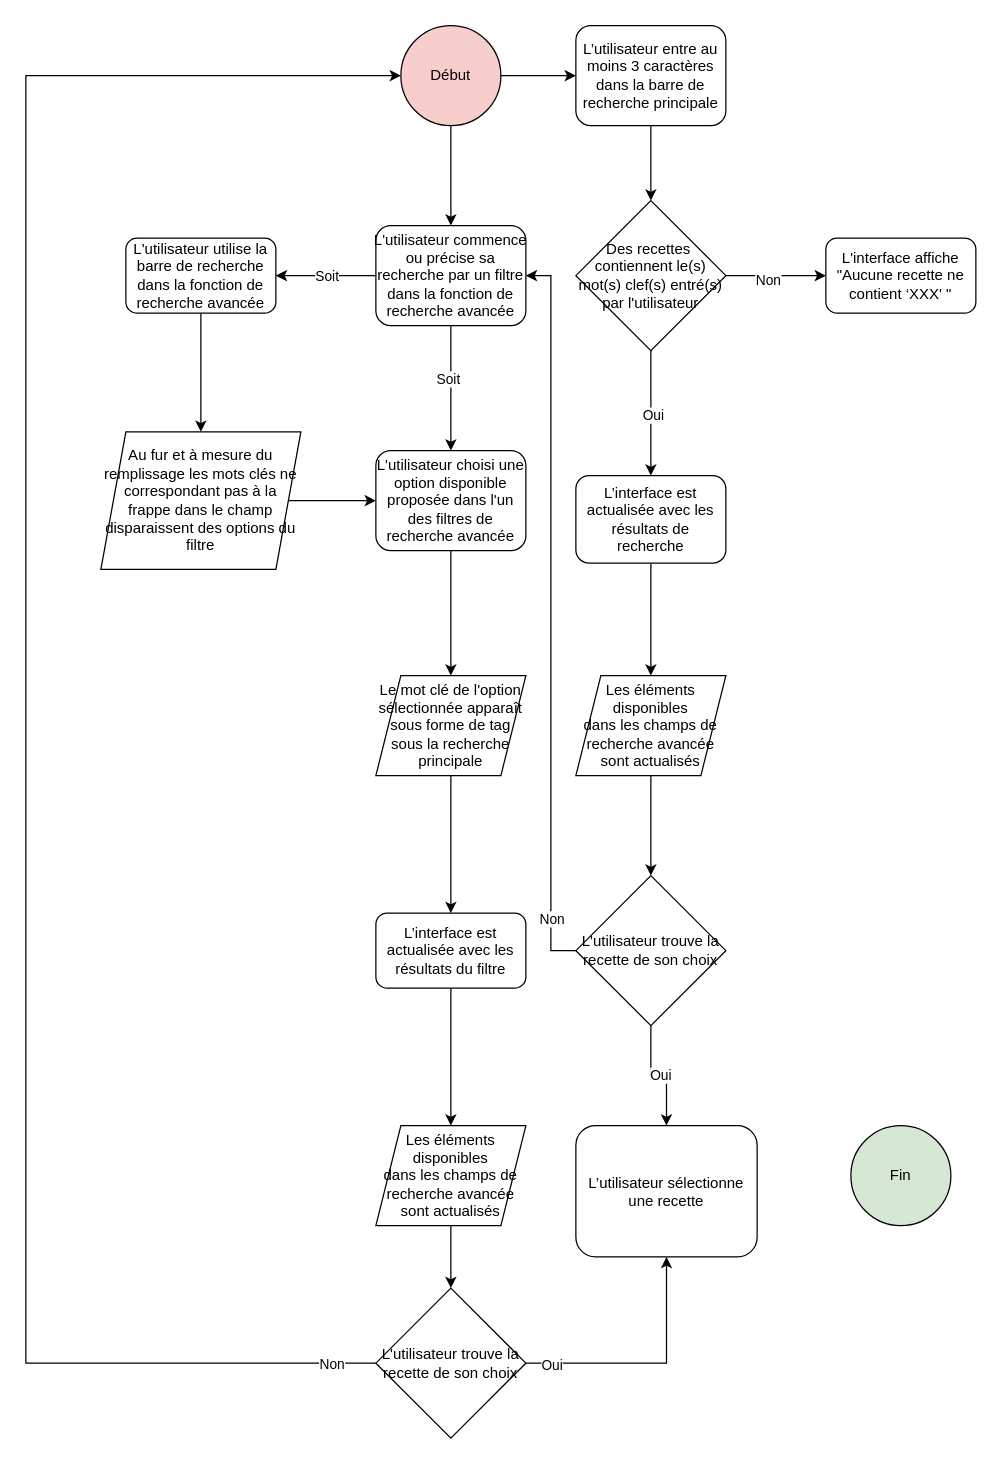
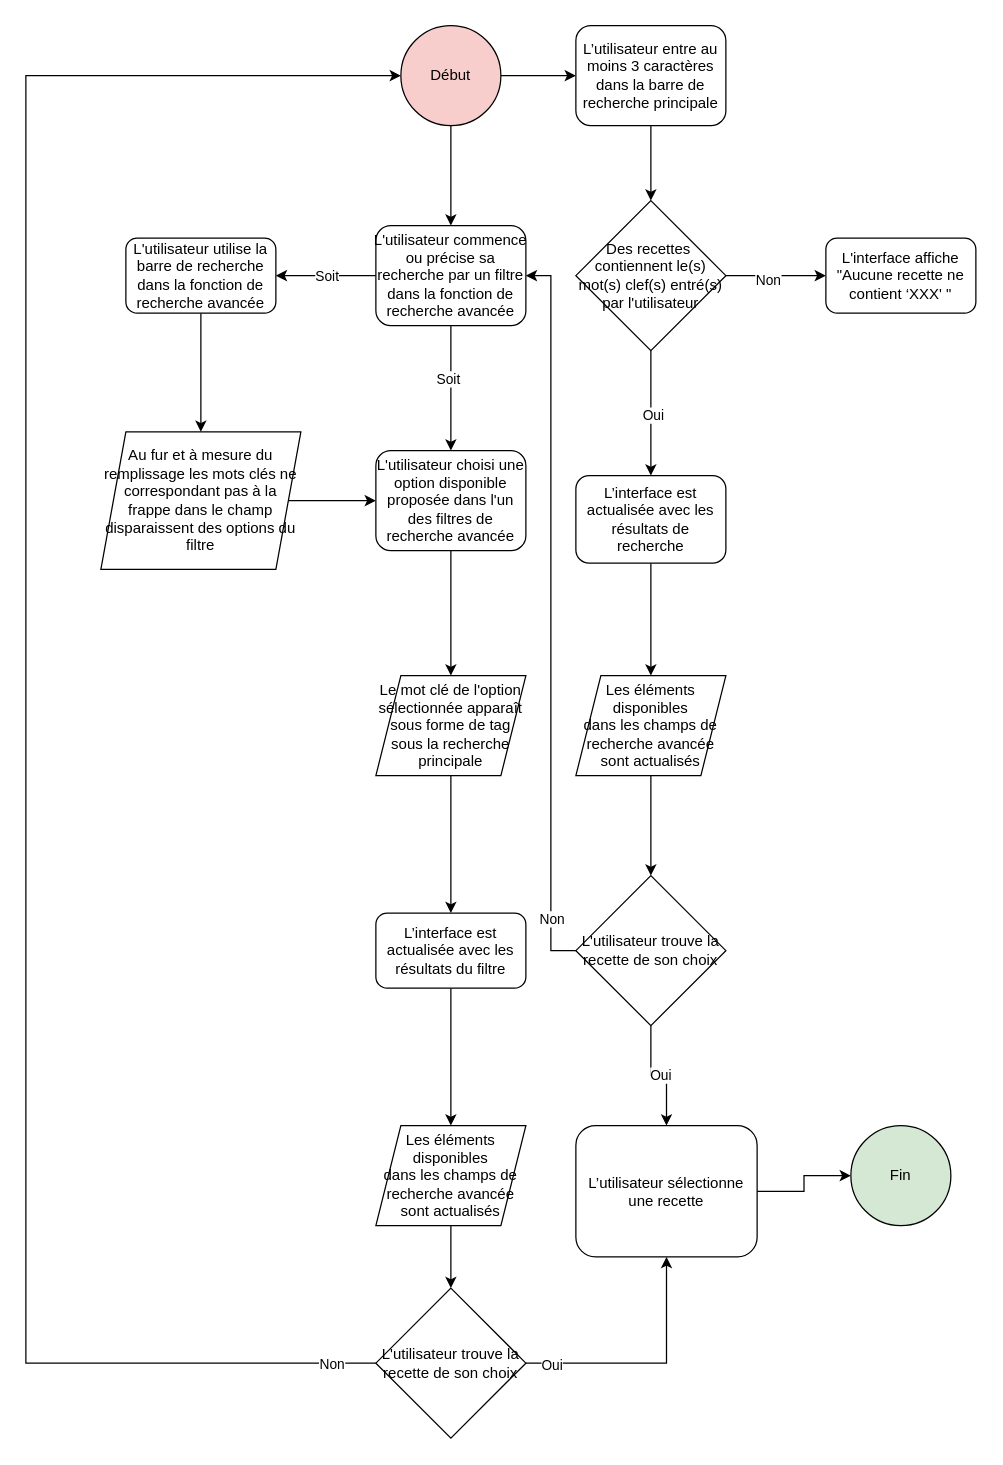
none -> (804, 1188)
